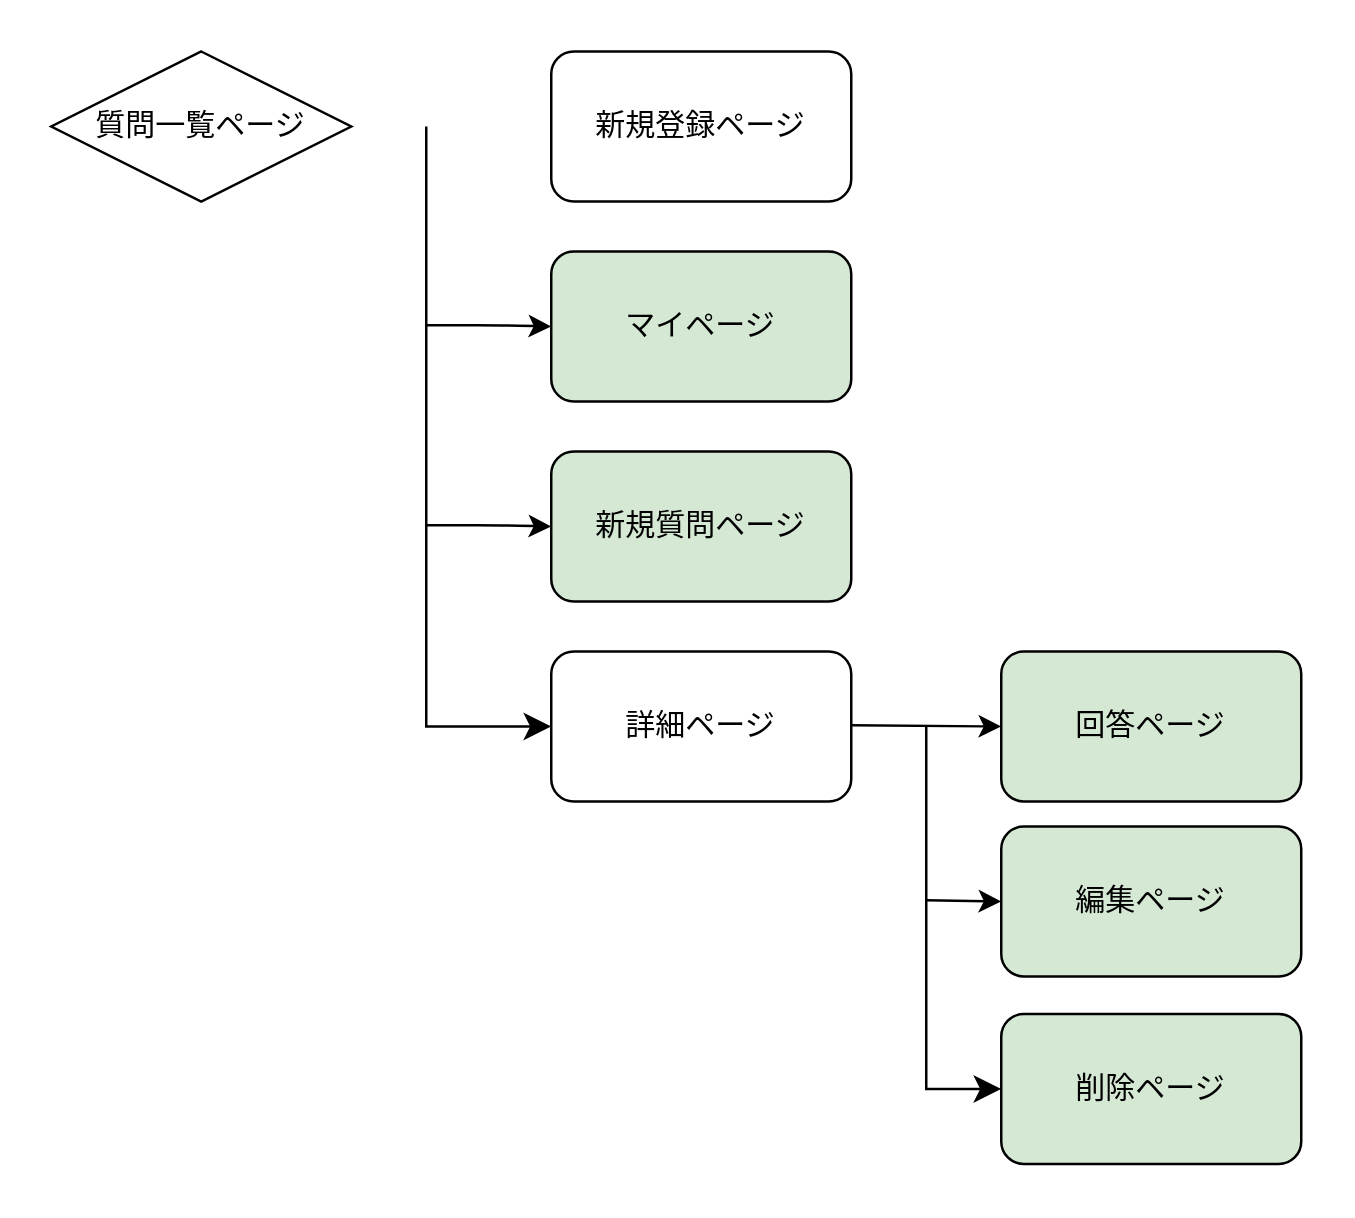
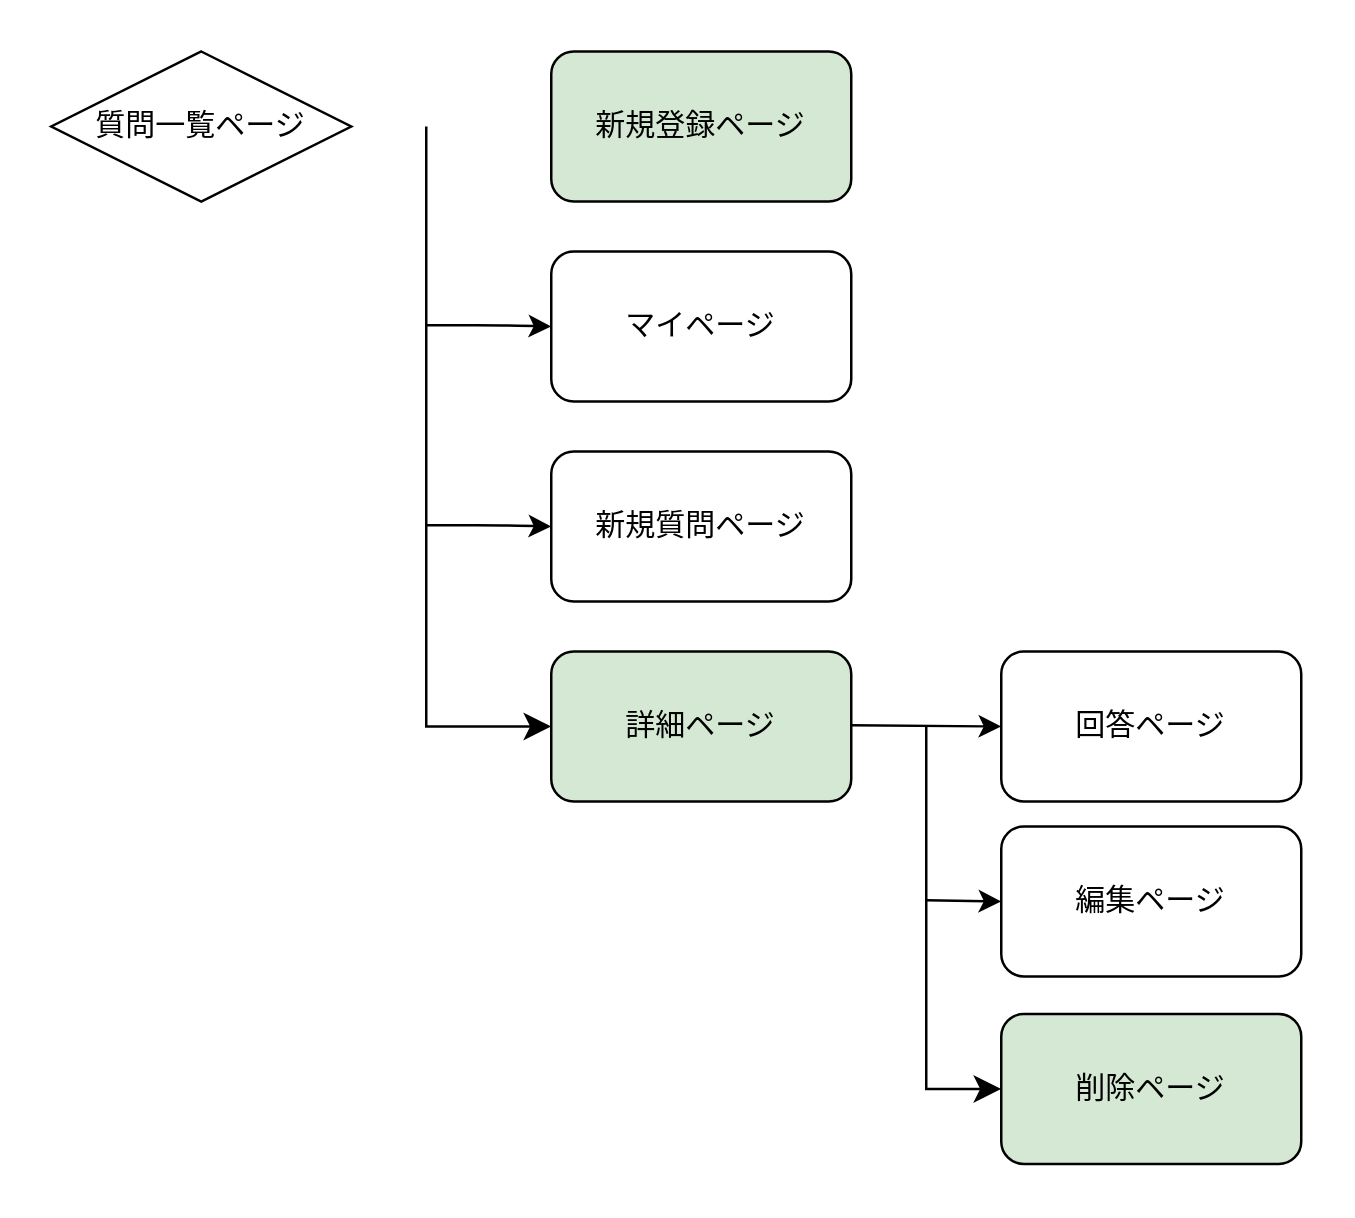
(701, 126) -> (701, 126)
(701, 326) -> (701, 326)
(701, 526) -> (701, 526)
(701, 726) -> (701, 726)
(1151, 726) -> (1151, 726)
(1151, 901) -> (1151, 901)
